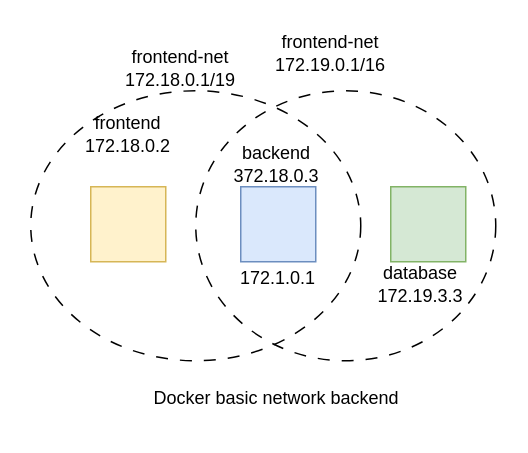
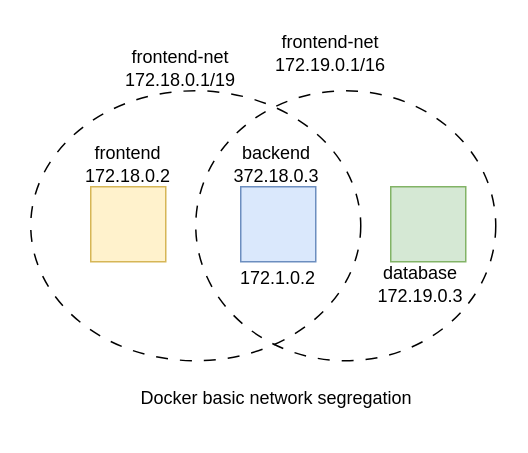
(128, 134) -> (128, 164)
(278, 278) -> (278, 278)
(421, 284) -> (421, 284)
(277, 398) -> (277, 398)
